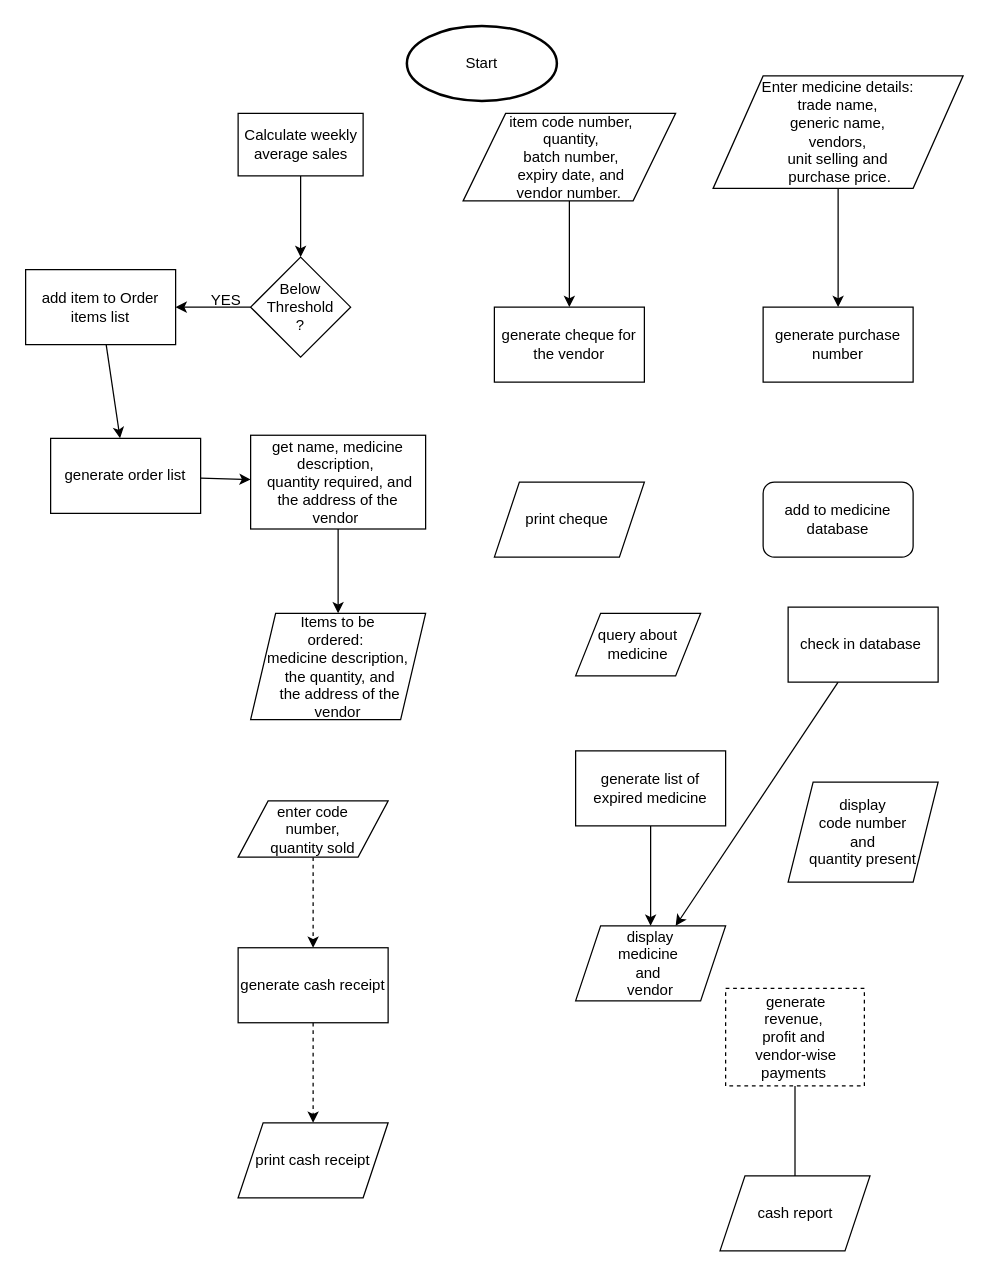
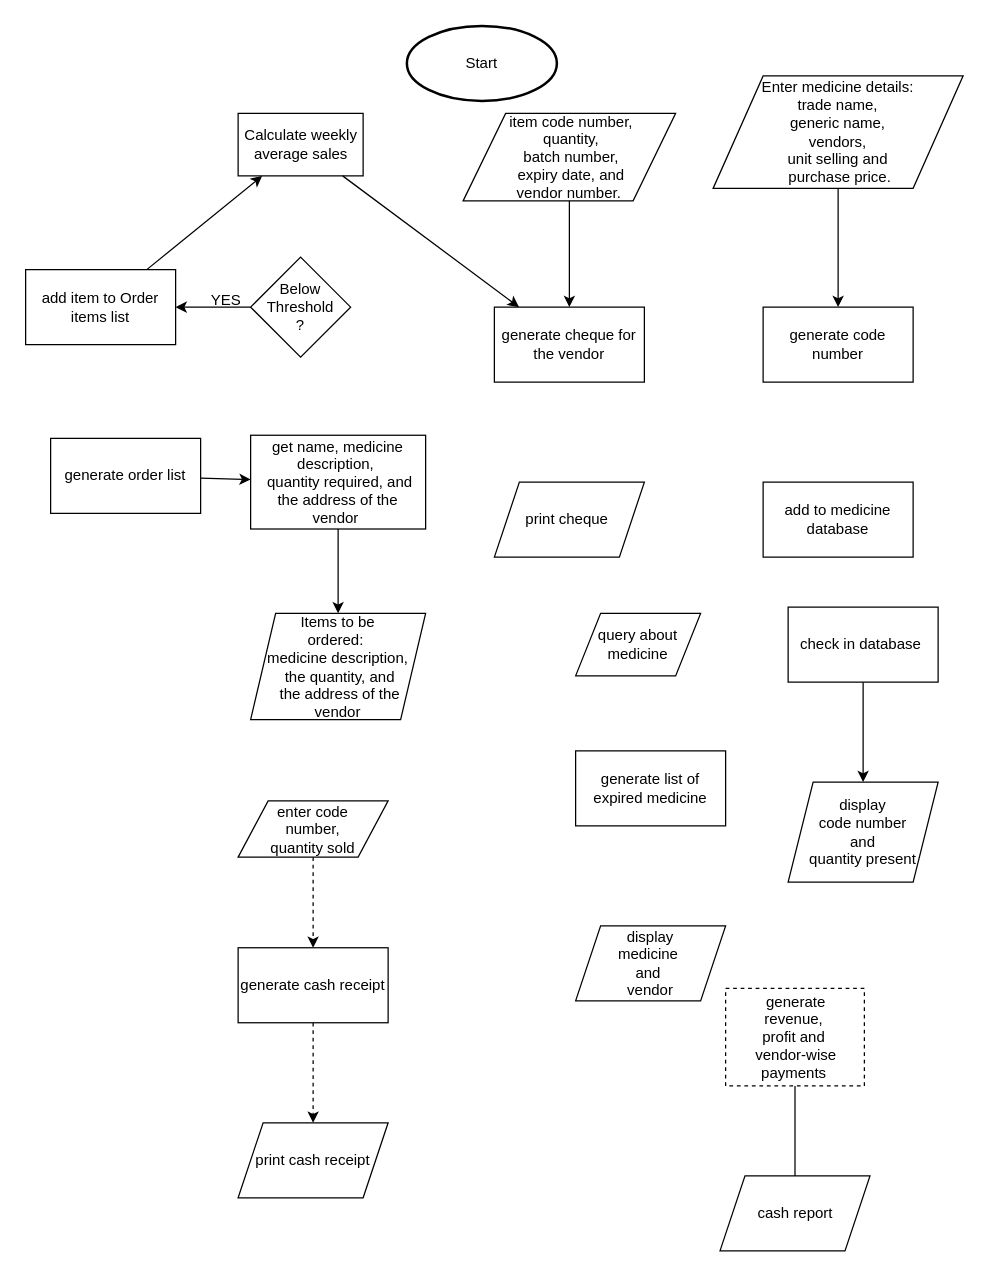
(301, 212) -> (427, 239)
(838, 344) -> (838, 344)
(113, 387) -> (201, 225)
(838, 519) -> (838, 519)
(759, 800) -> (863, 728)
(651, 872) -> none
